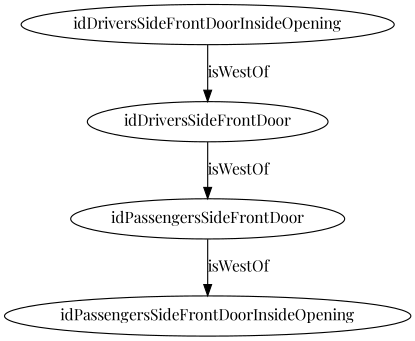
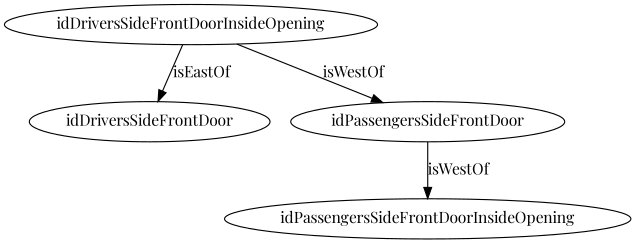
(238, 73) -> (202, 73)
(208, 165) -> (304, 71)
